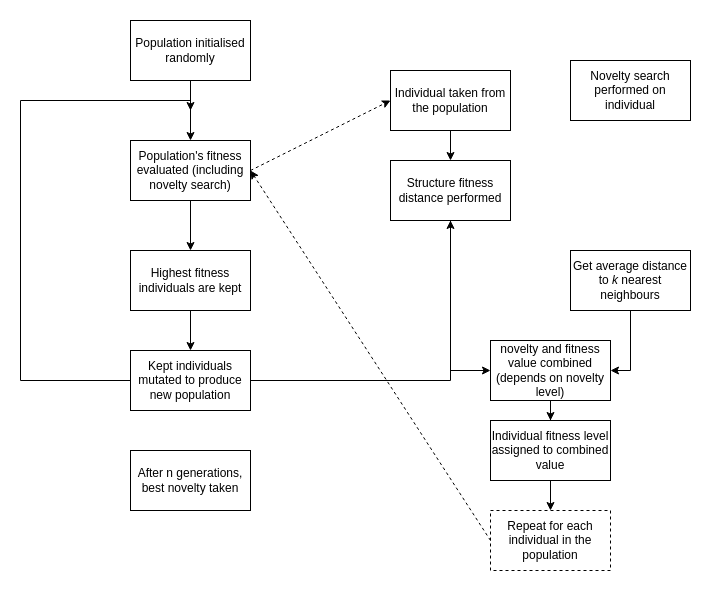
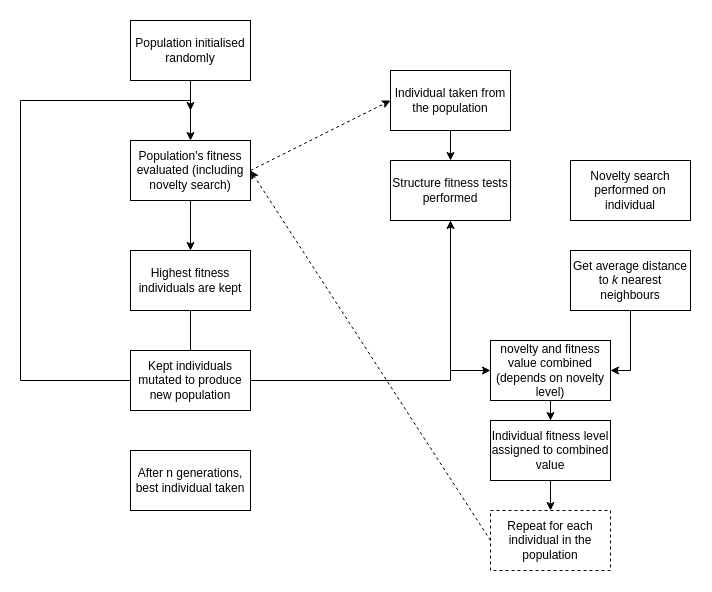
(631, 91) -> (631, 191)
(451, 191) -> (451, 191)
(191, 342) -> (191, 345)
(191, 481) -> (191, 481)
